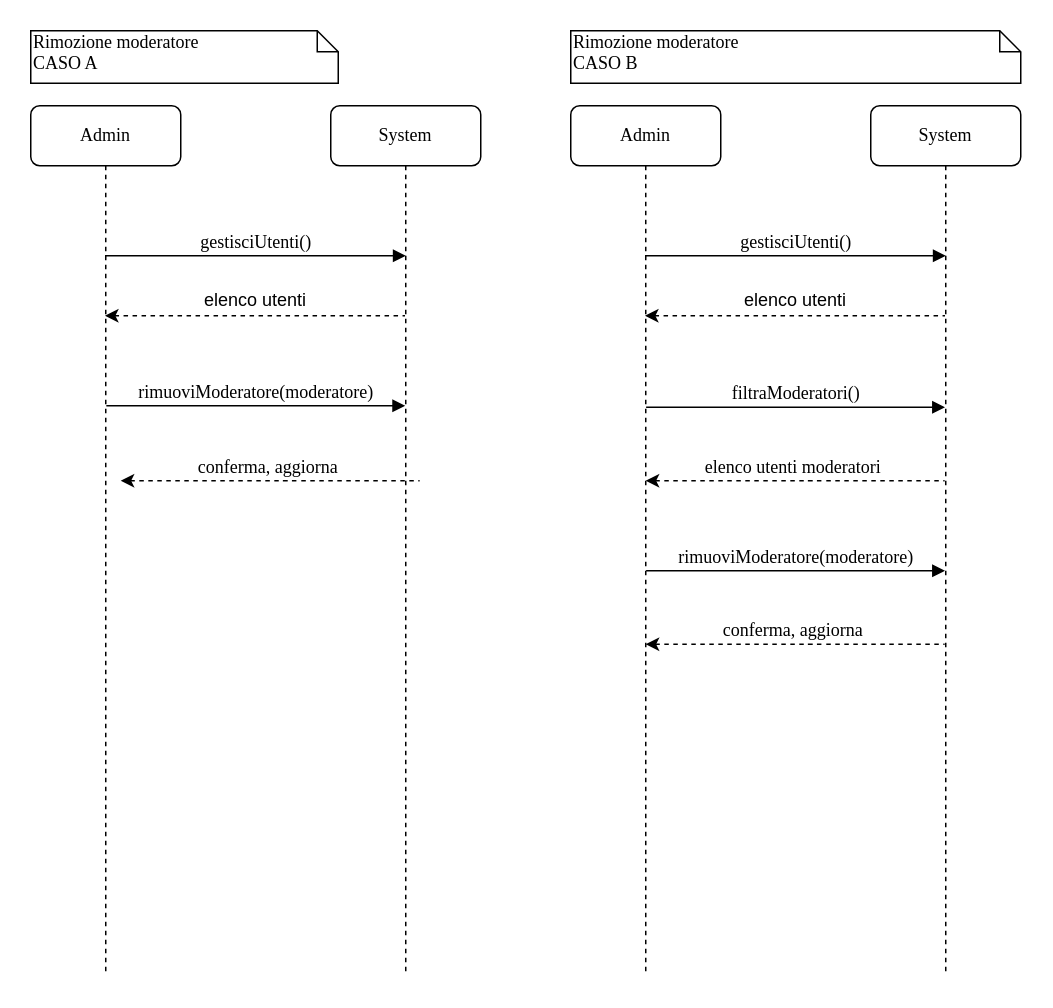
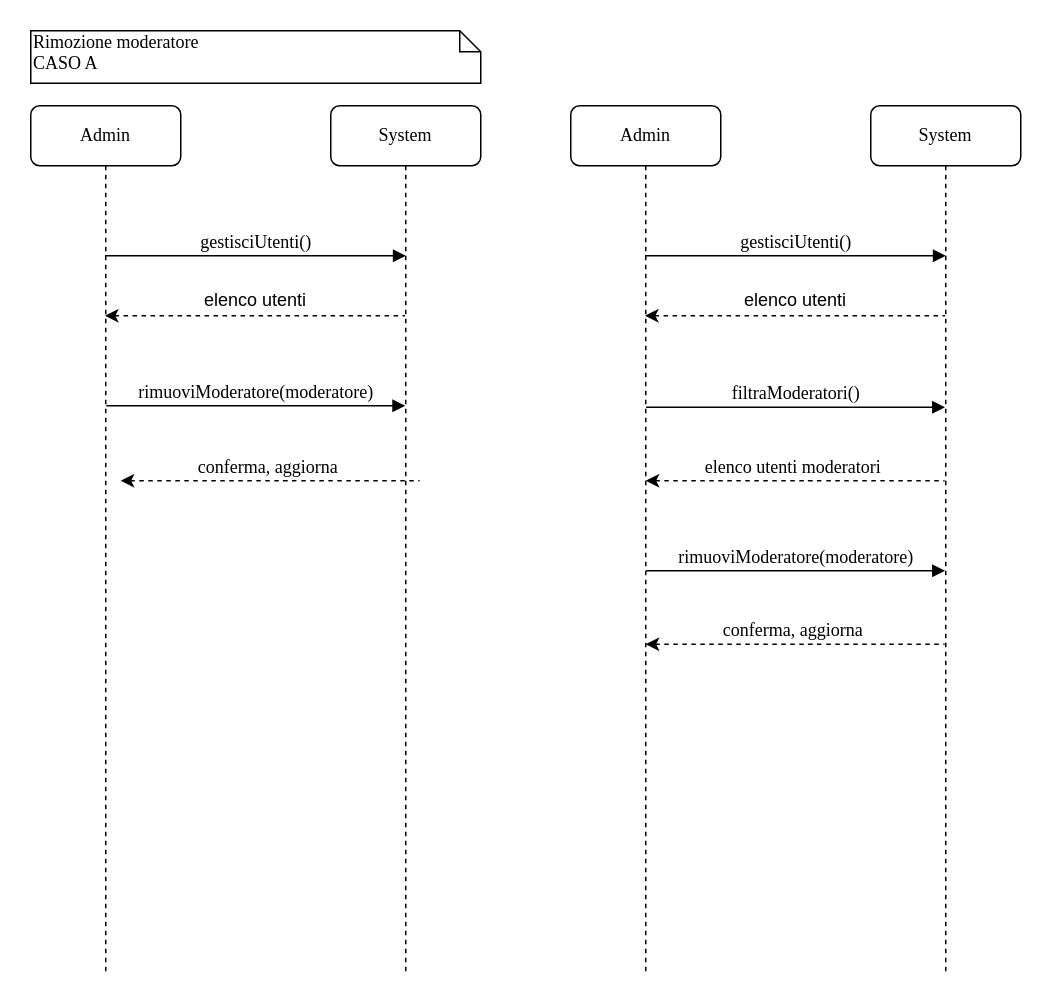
(185, 57) -> (256, 57)
(796, 57) -> none
